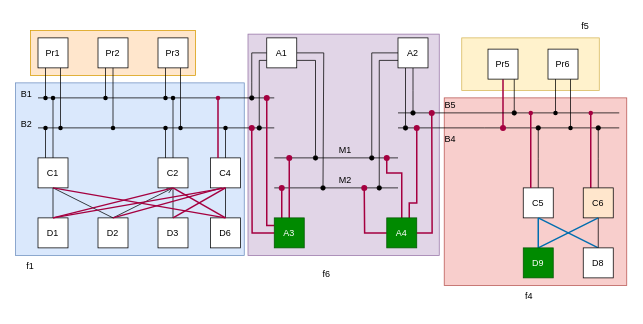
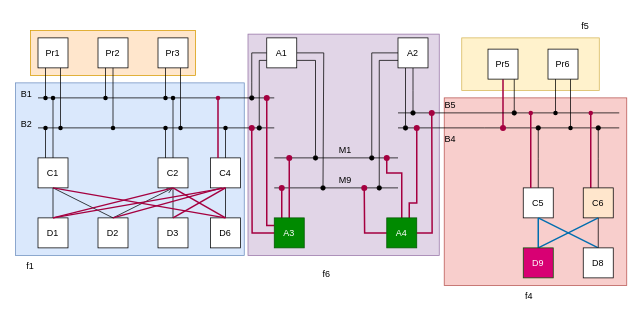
(345, 180) -> (345, 180)
(538, 263) -> (538, 263)
